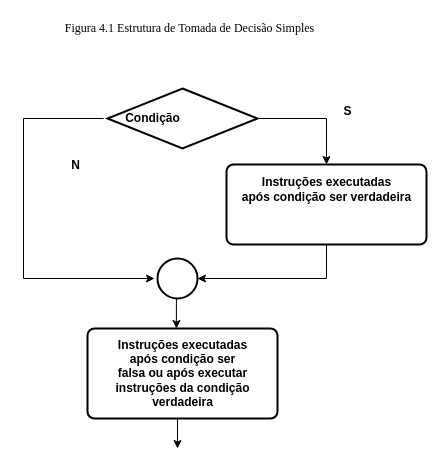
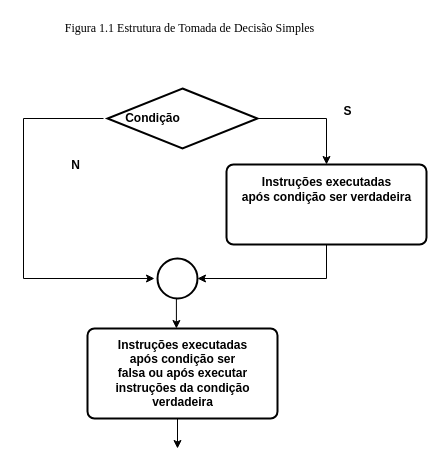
(190, 36) -> (190, 36)
